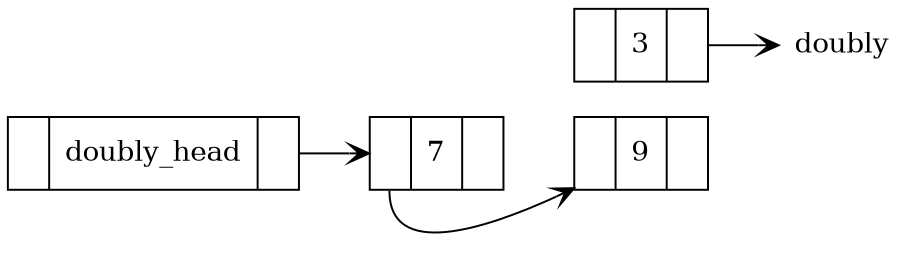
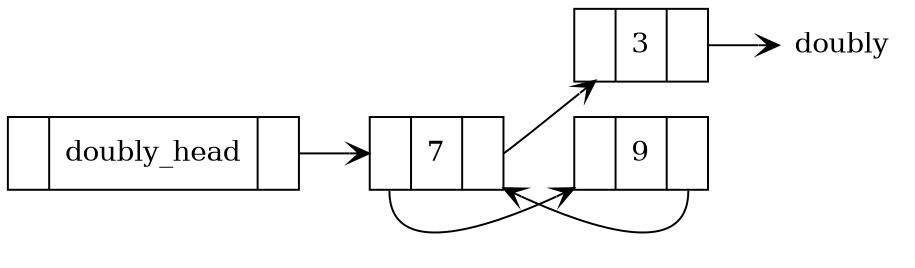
none -> (542, 124)
none -> (615, 229)
